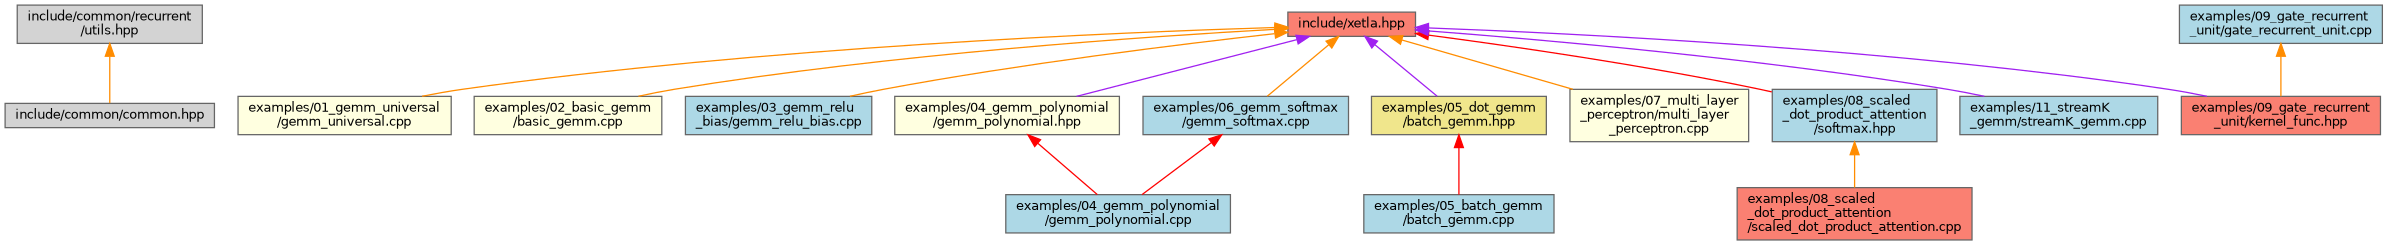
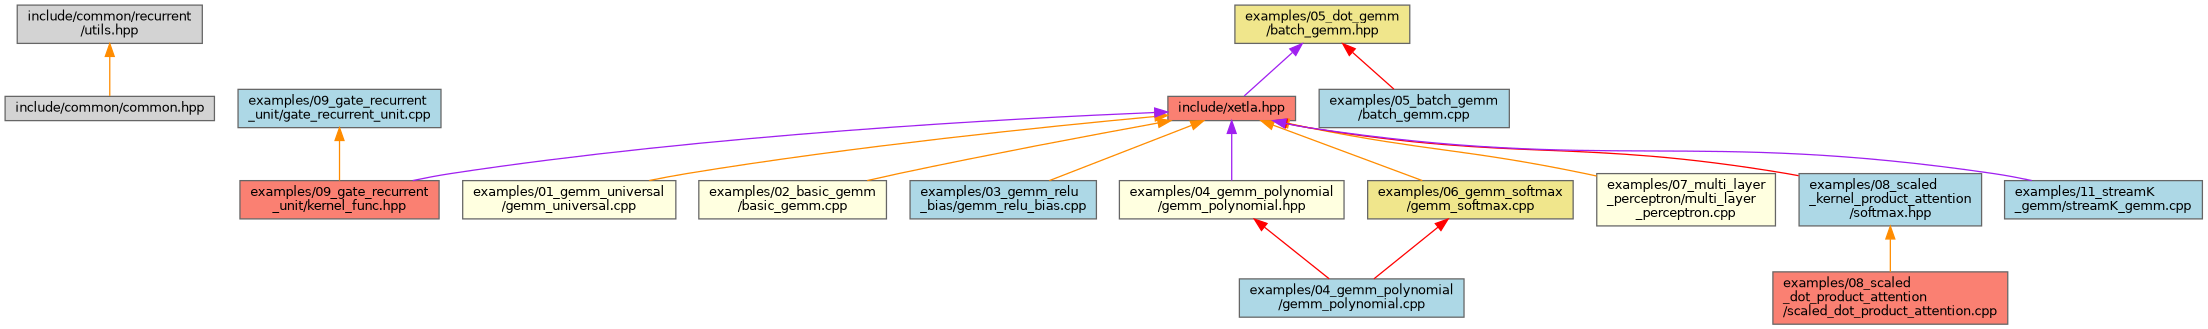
(1406, 70) -> (1268, 74)
(1246, 116) -> (1470, 200)
(1855, 116) -> (1890, 200)
